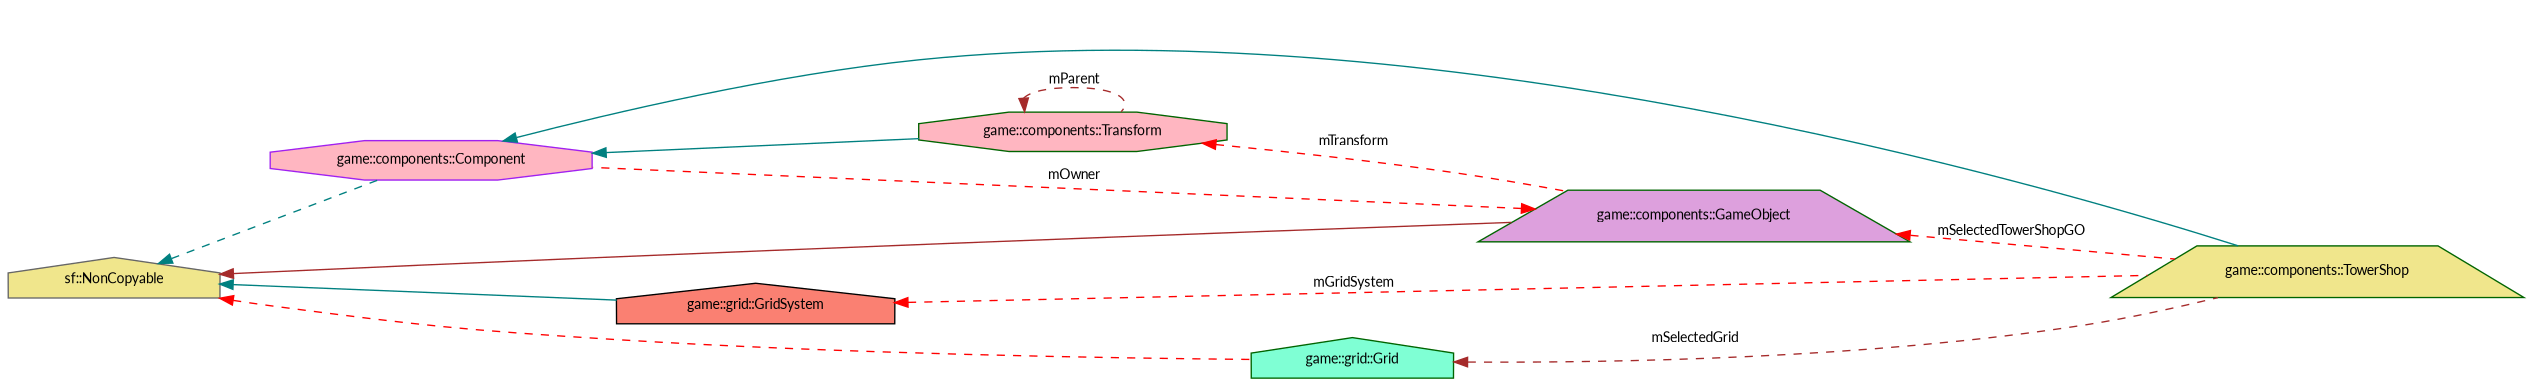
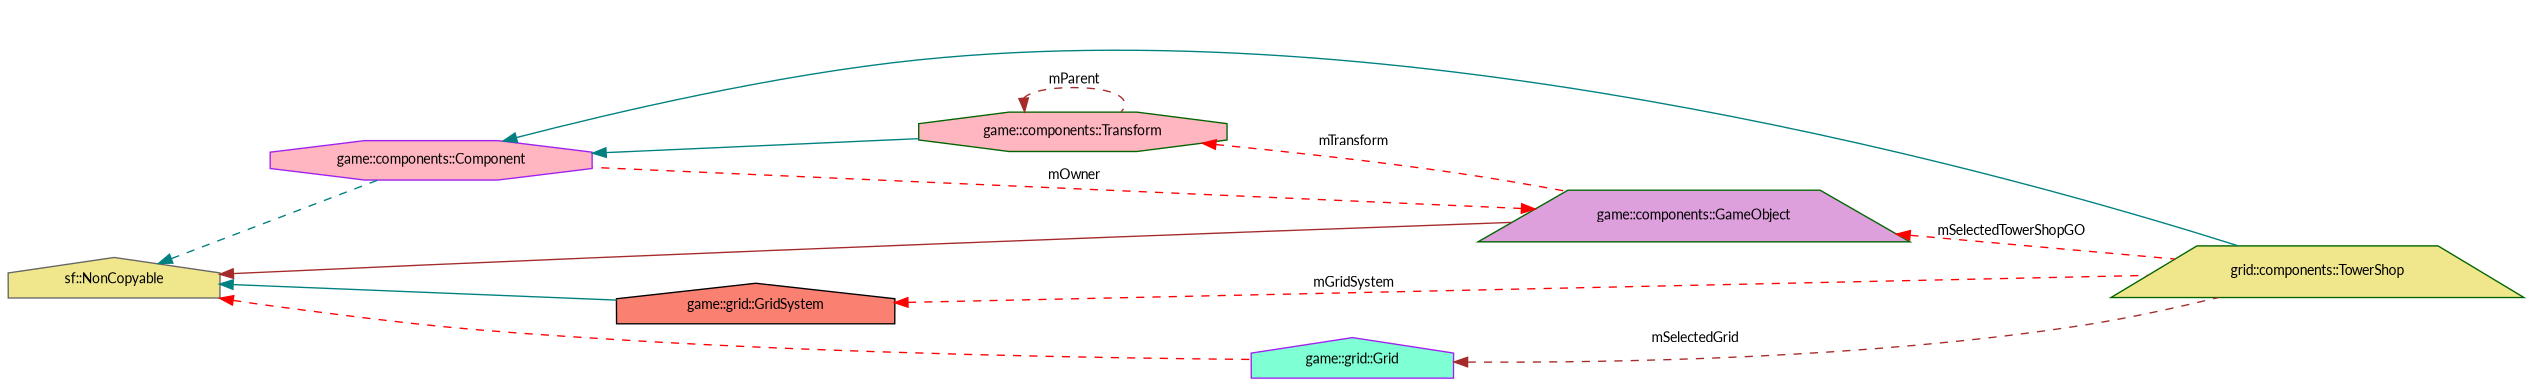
(2317, 272) -> (2317, 272)
(1352, 360) -> (1352, 360)
